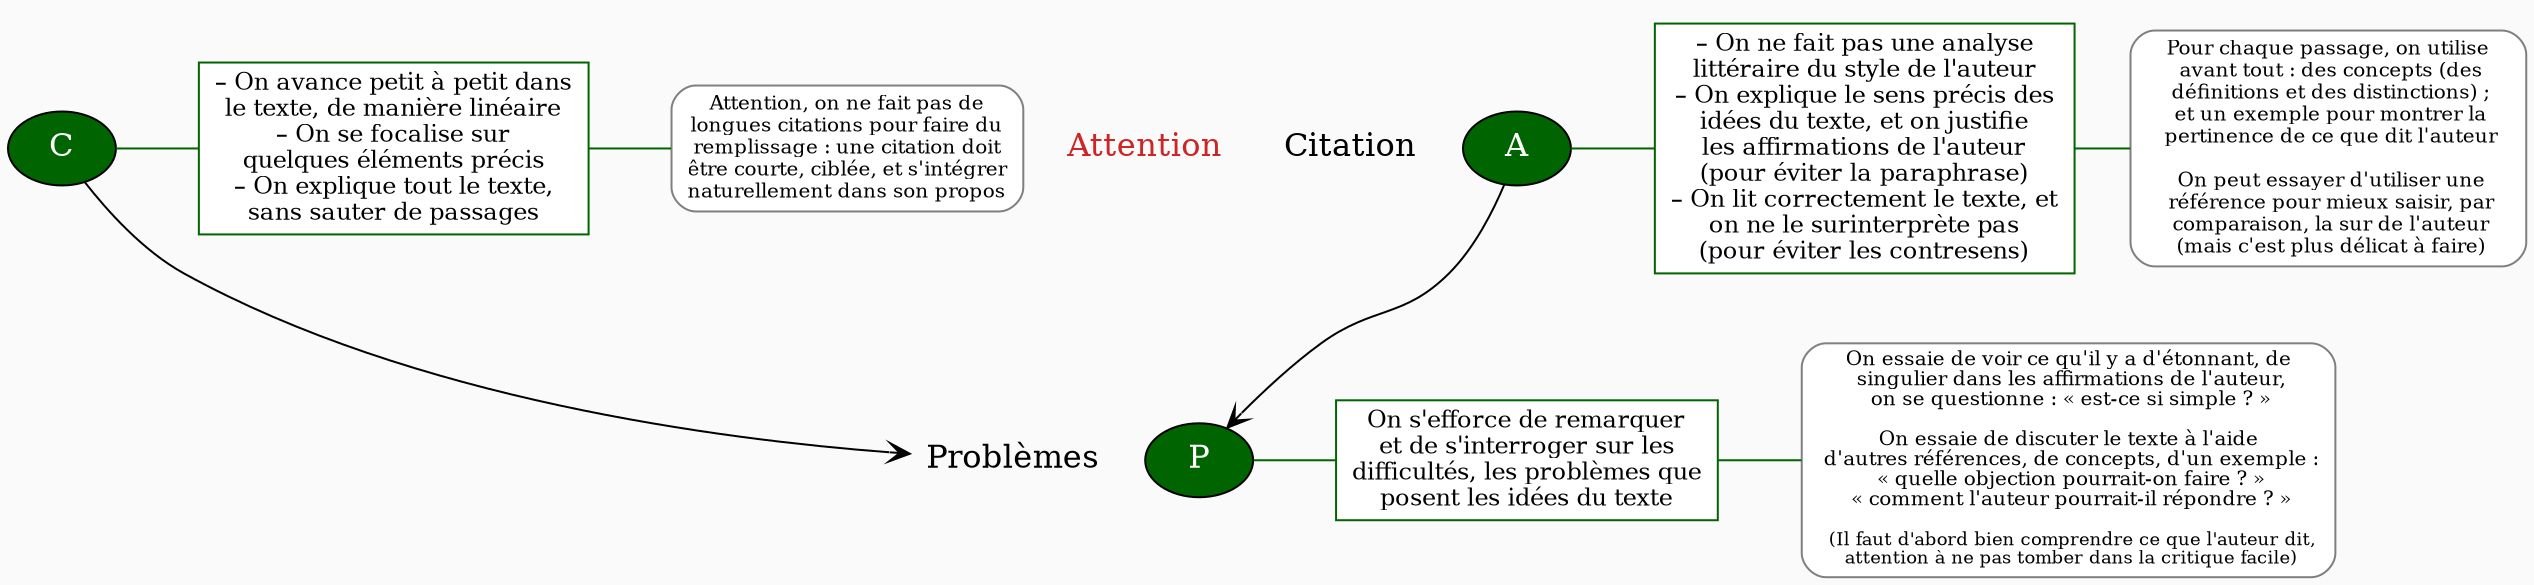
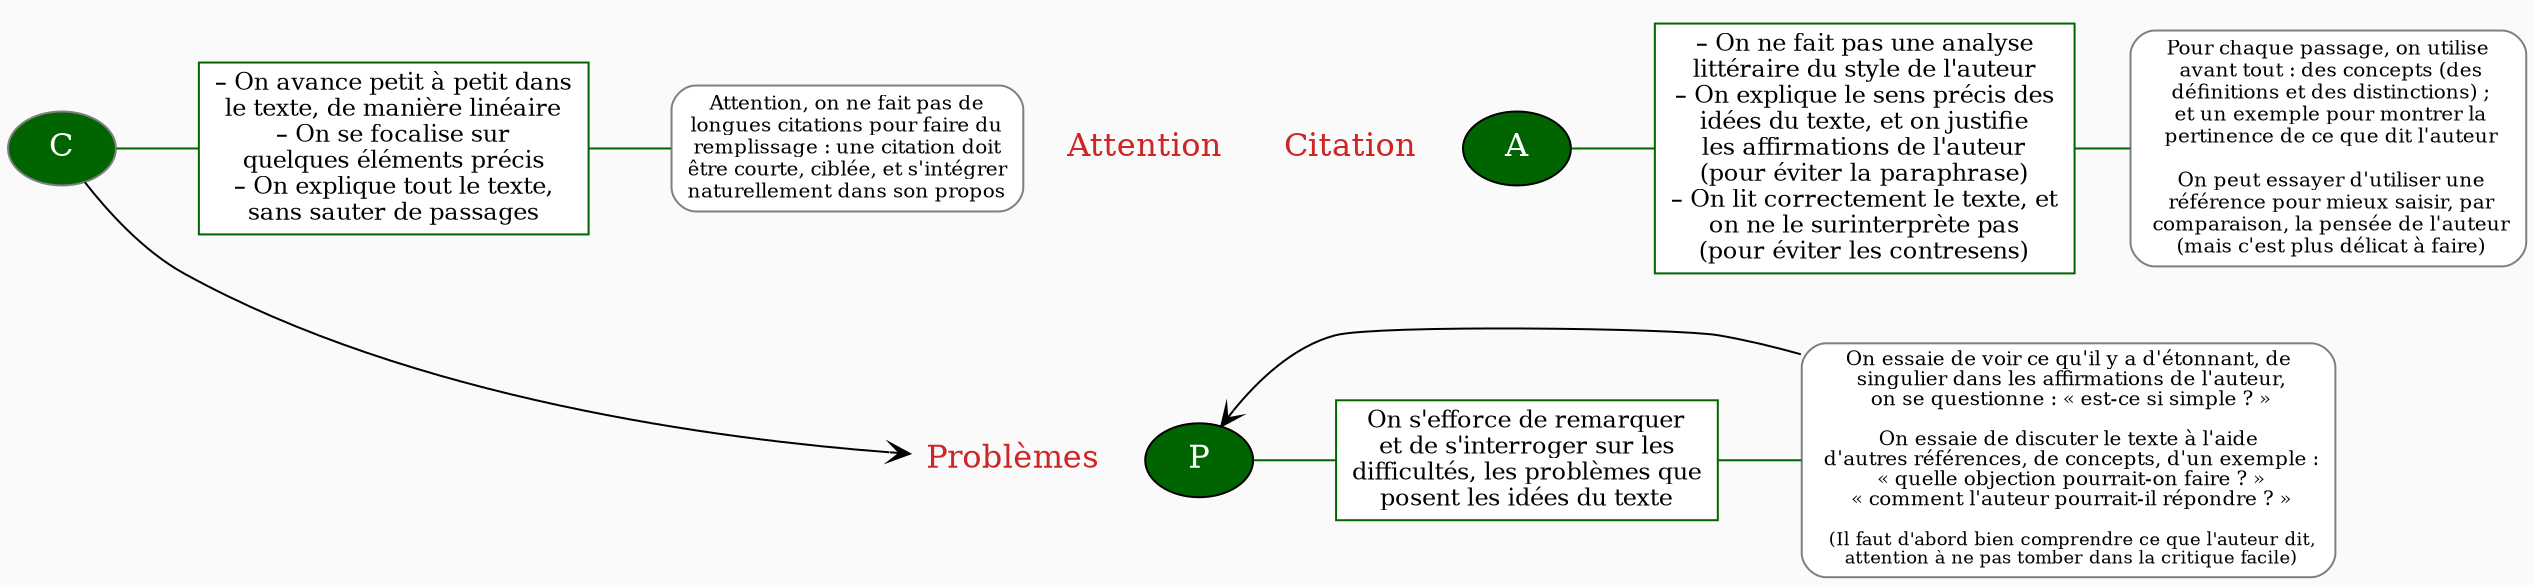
(62, 148) -> (62, 148)
(1351, 148) -> (1351, 148)
(2328, 224) -> (2328, 224)
(1387, 311) -> (1505, 329)
(1013, 460) -> (1013, 460)
